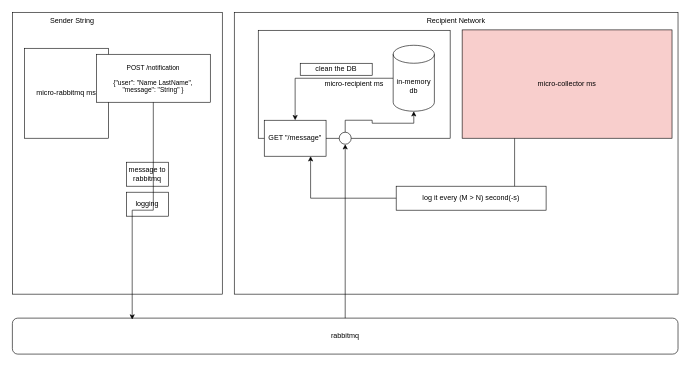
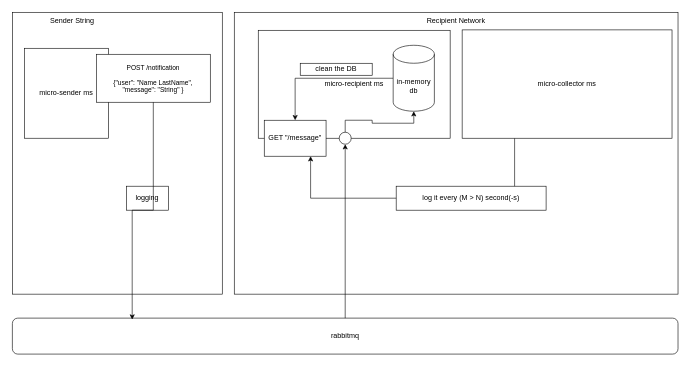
(567, 84) -> (567, 84)
(66, 93) -> (66, 93)
(147, 174) -> none
(147, 204) -> (147, 198)
